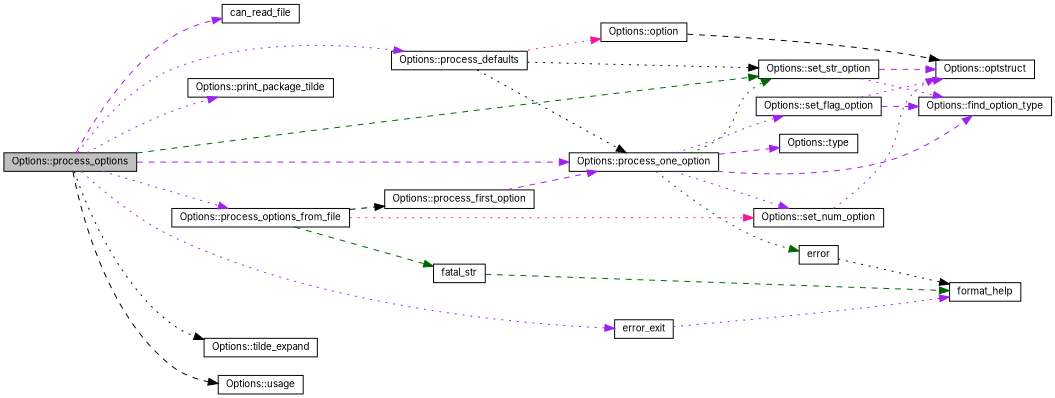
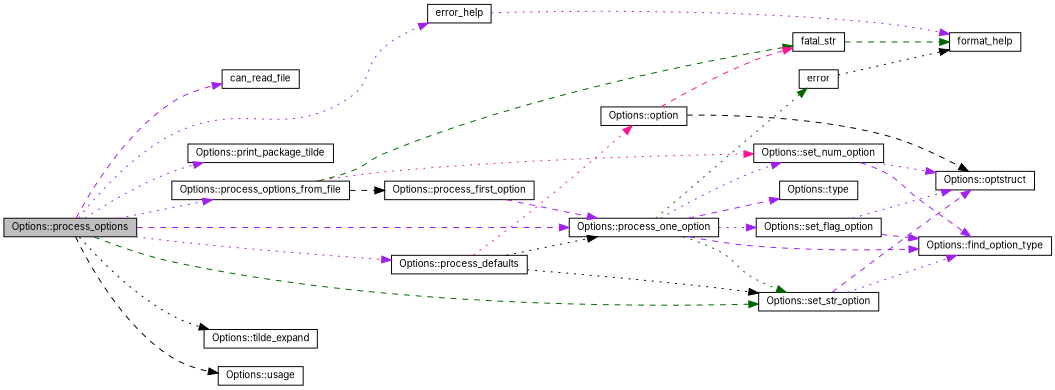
none -> (720, 75)
none -> (913, 194)
(644, 329) -> (459, 14)
